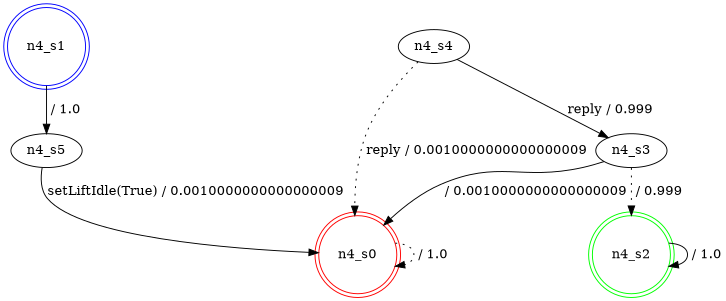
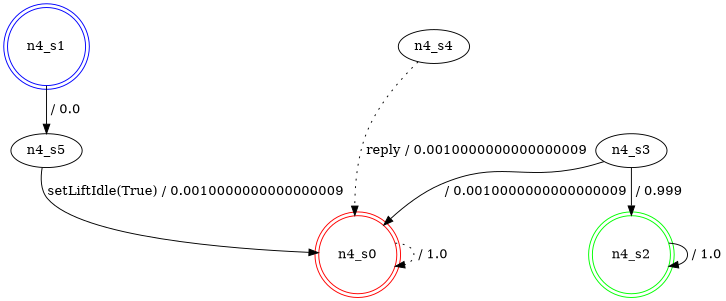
(528, 96) -> none
(64, 110) -> (64, 110)
(631, 187) -> (631, 187)
